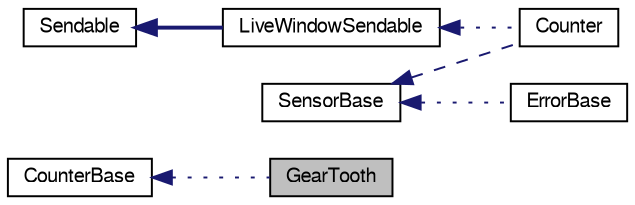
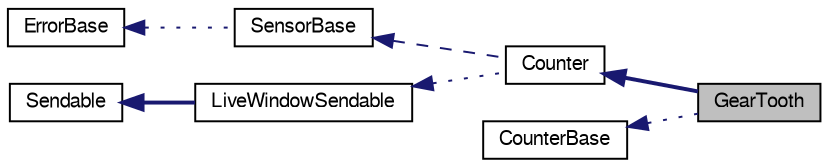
none -> (661, 85)
(466, 103) -> (189, 28)
